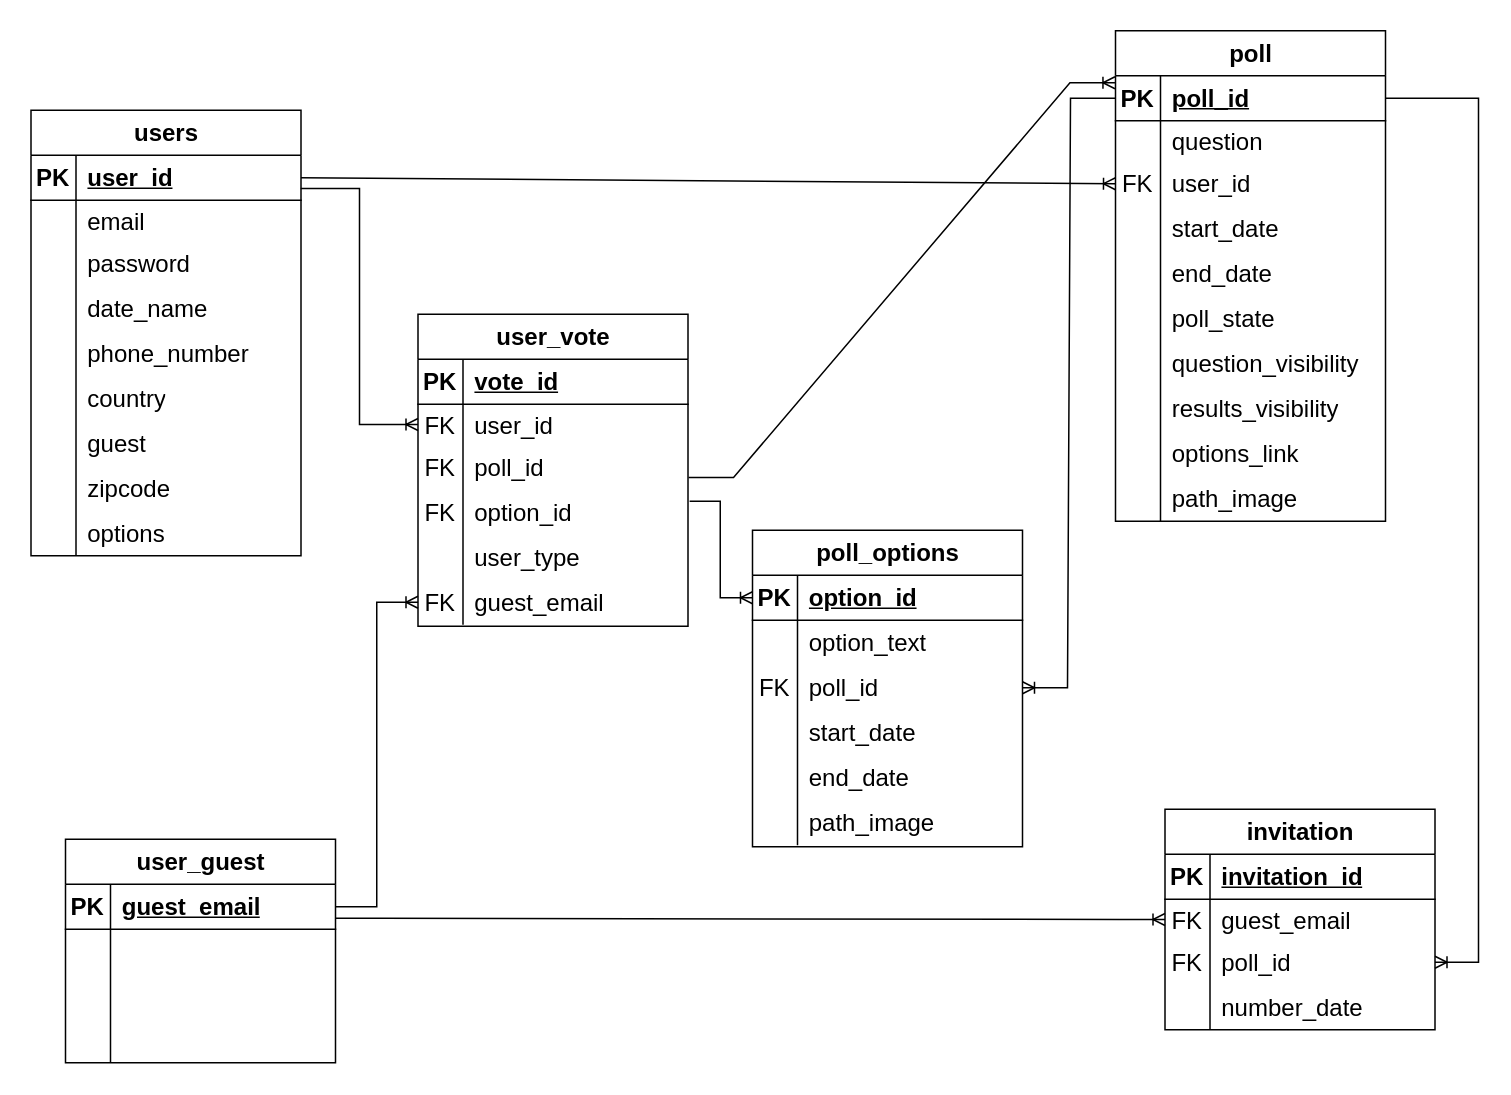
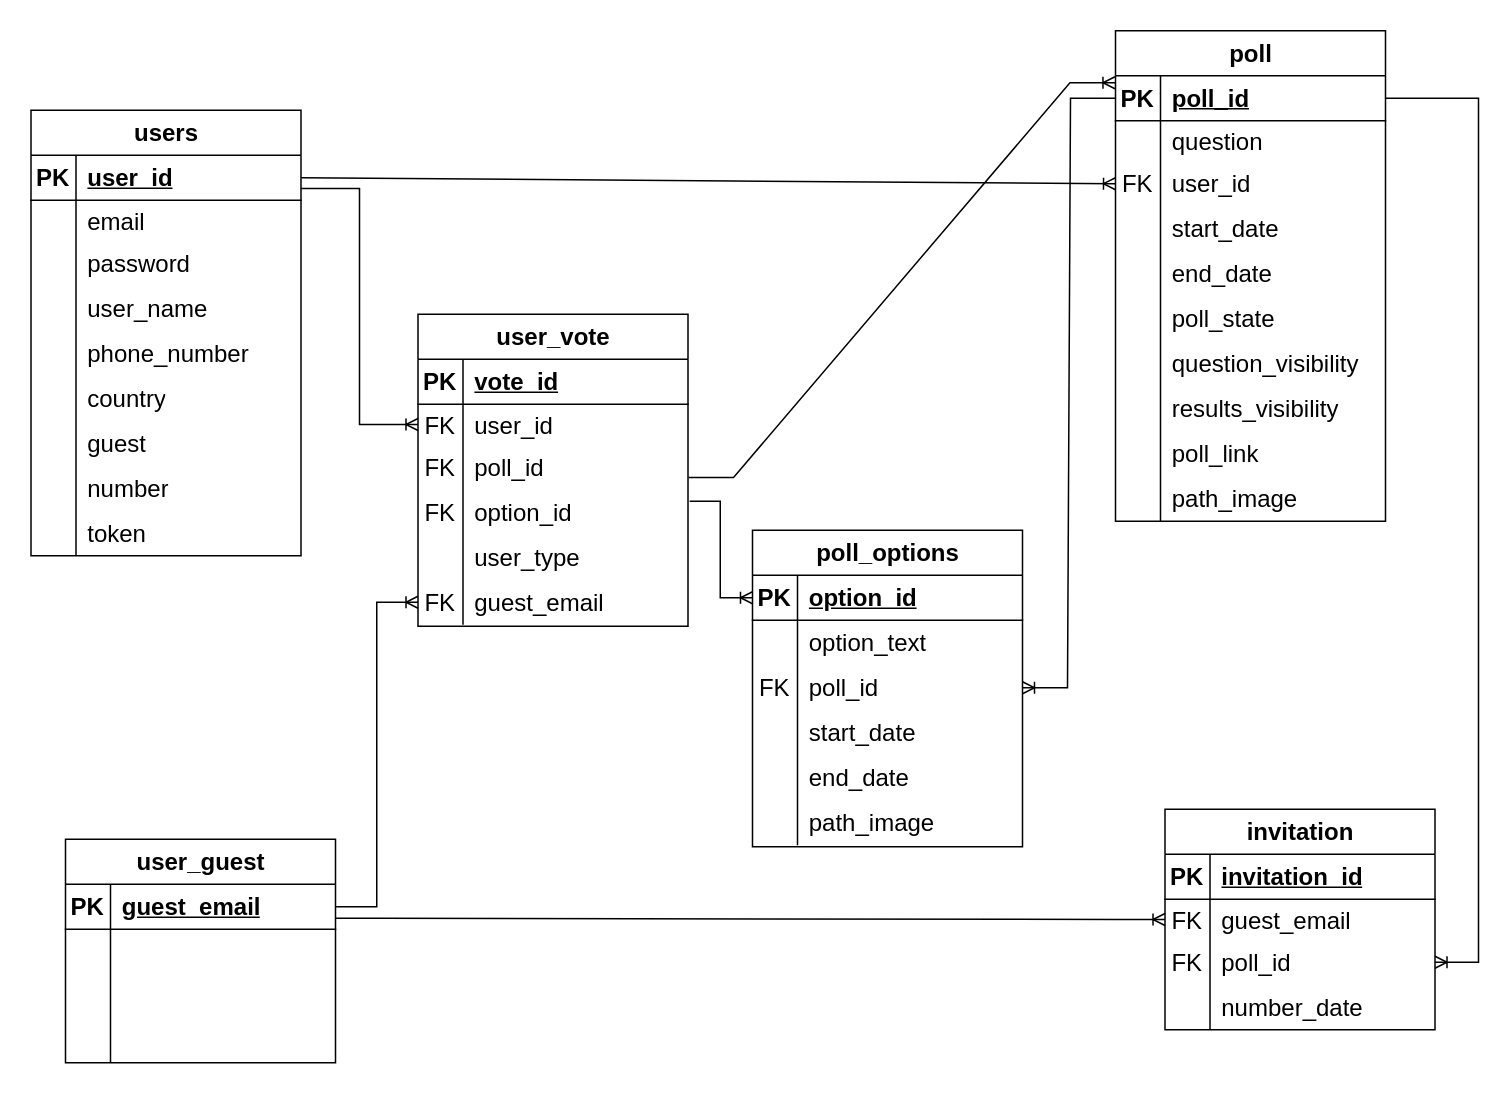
(148, 308) -> (148, 308)
(1244, 454) -> (1220, 454)
(132, 488) -> (128, 488)
(132, 533) -> (121, 533)
